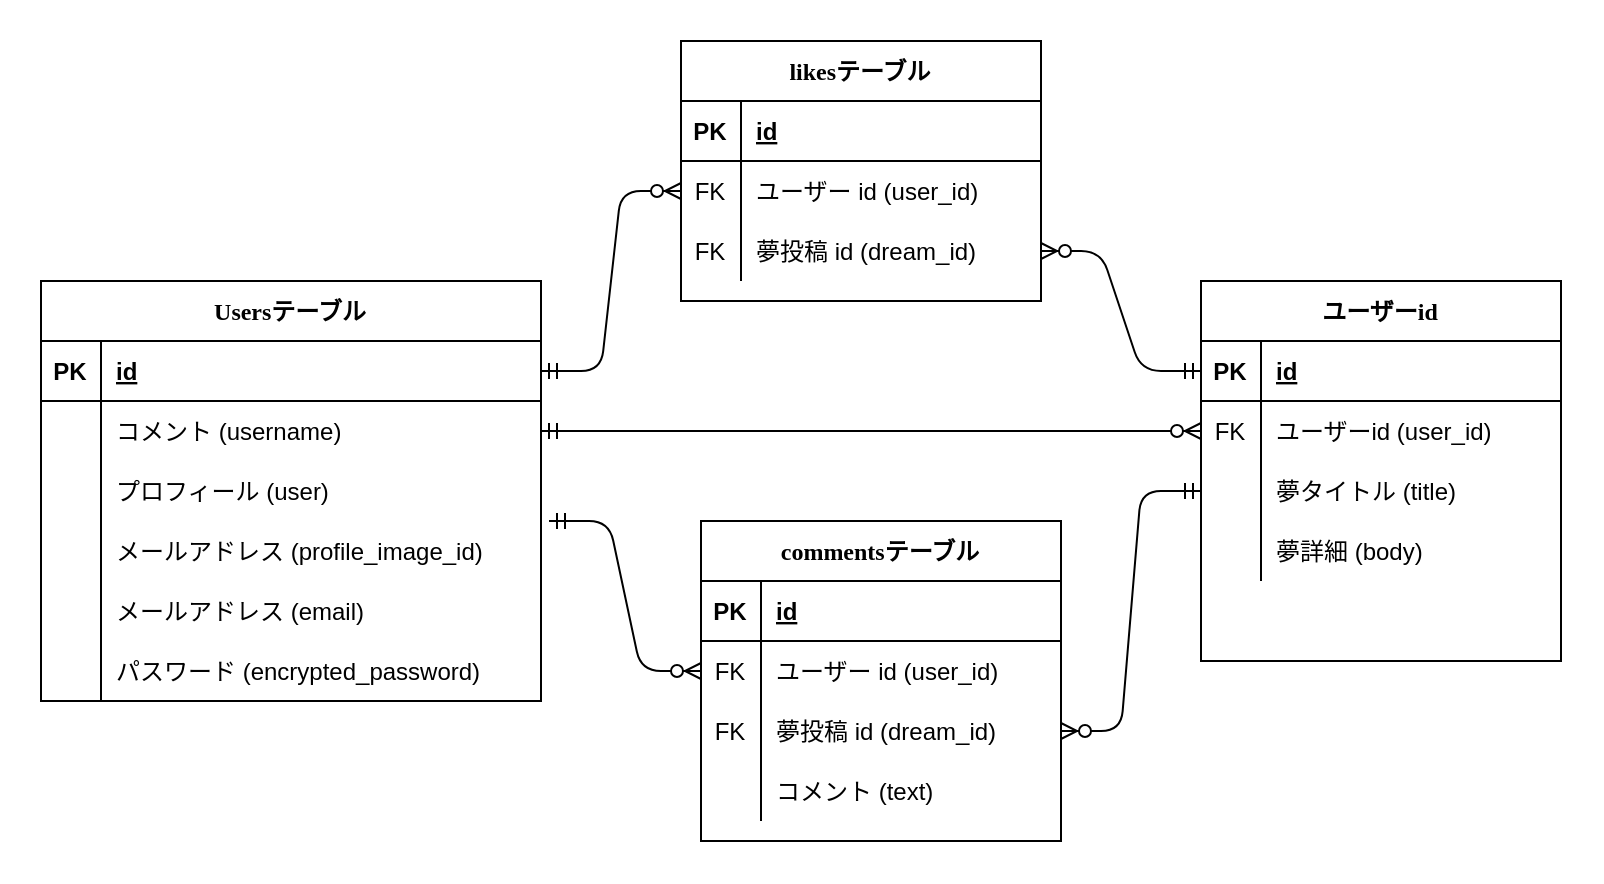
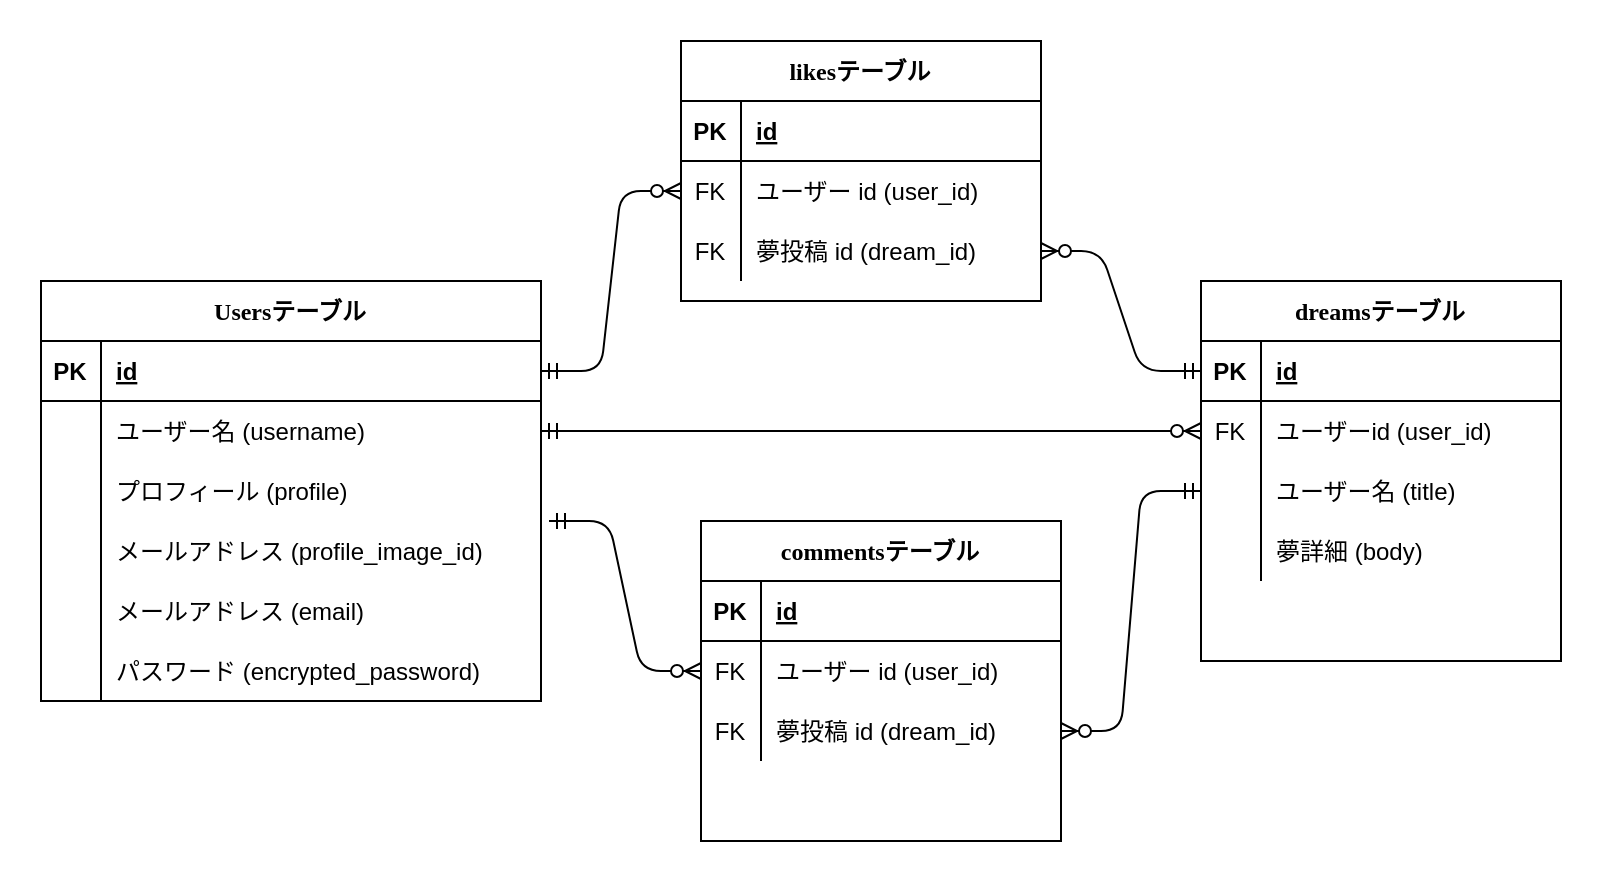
(1380, 312) -> (1380, 312)
(235, 432) -> (247, 432)
(232, 492) -> (246, 492)
(1380, 492) -> (1380, 492)
(911, 791) -> none
